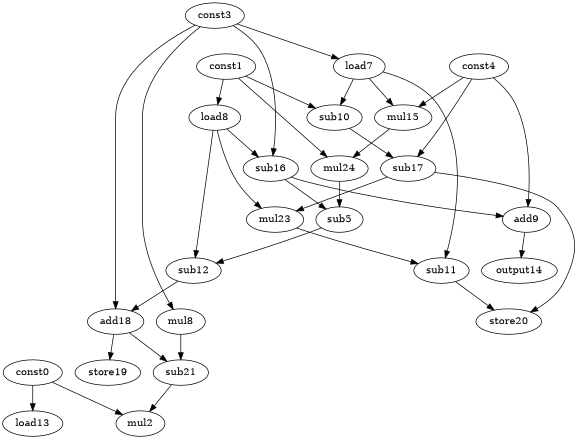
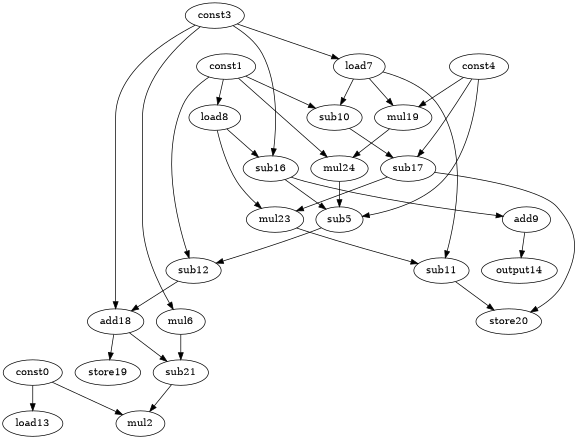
(403, 118) -> (403, 118)
(525, 134) -> (451, 170)
(205, 190) -> (172, 159)
(181, 322) -> (181, 322)
